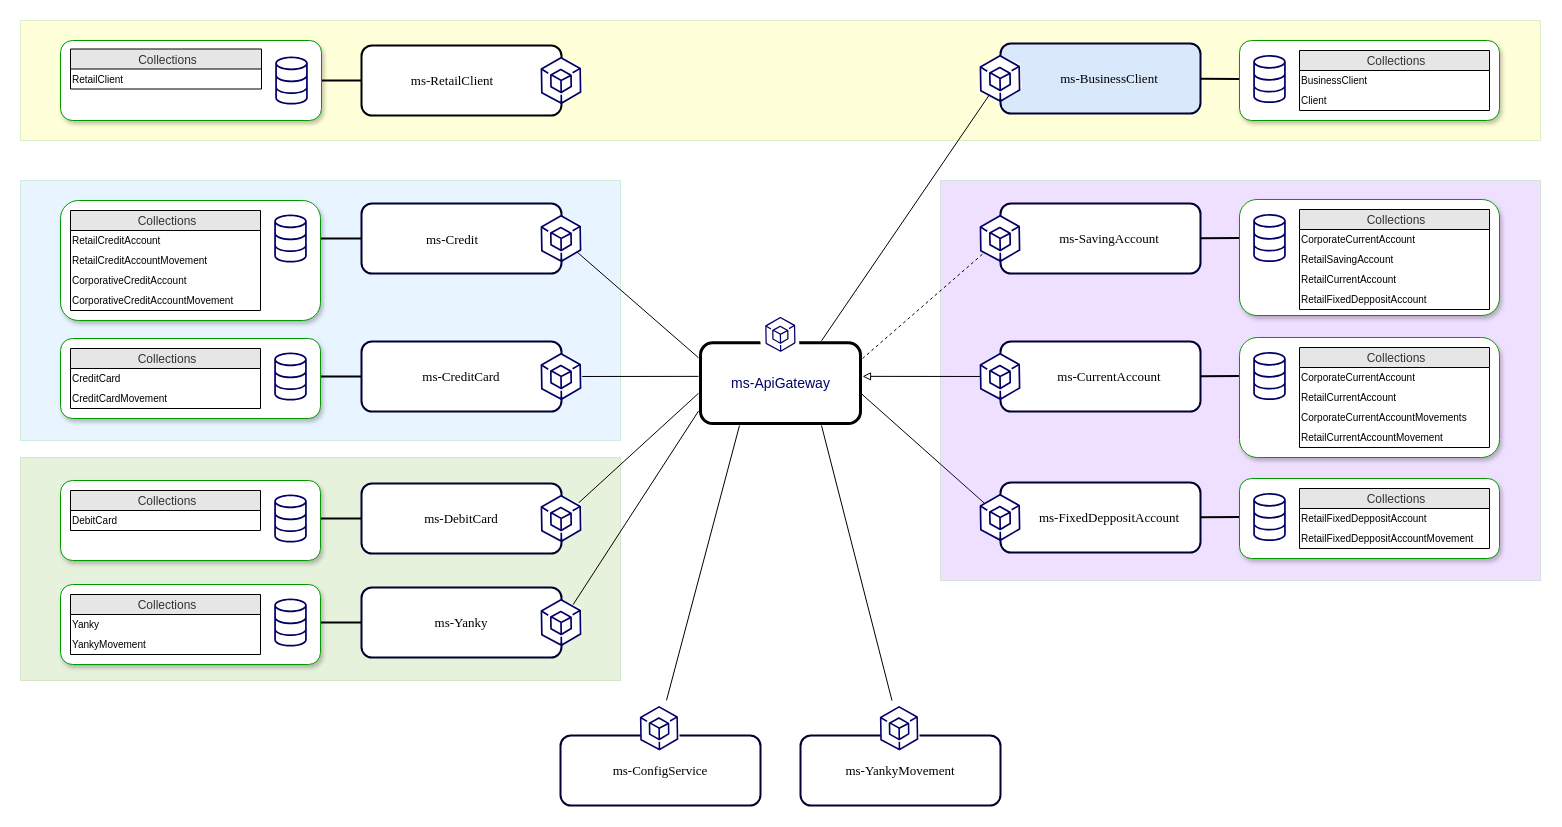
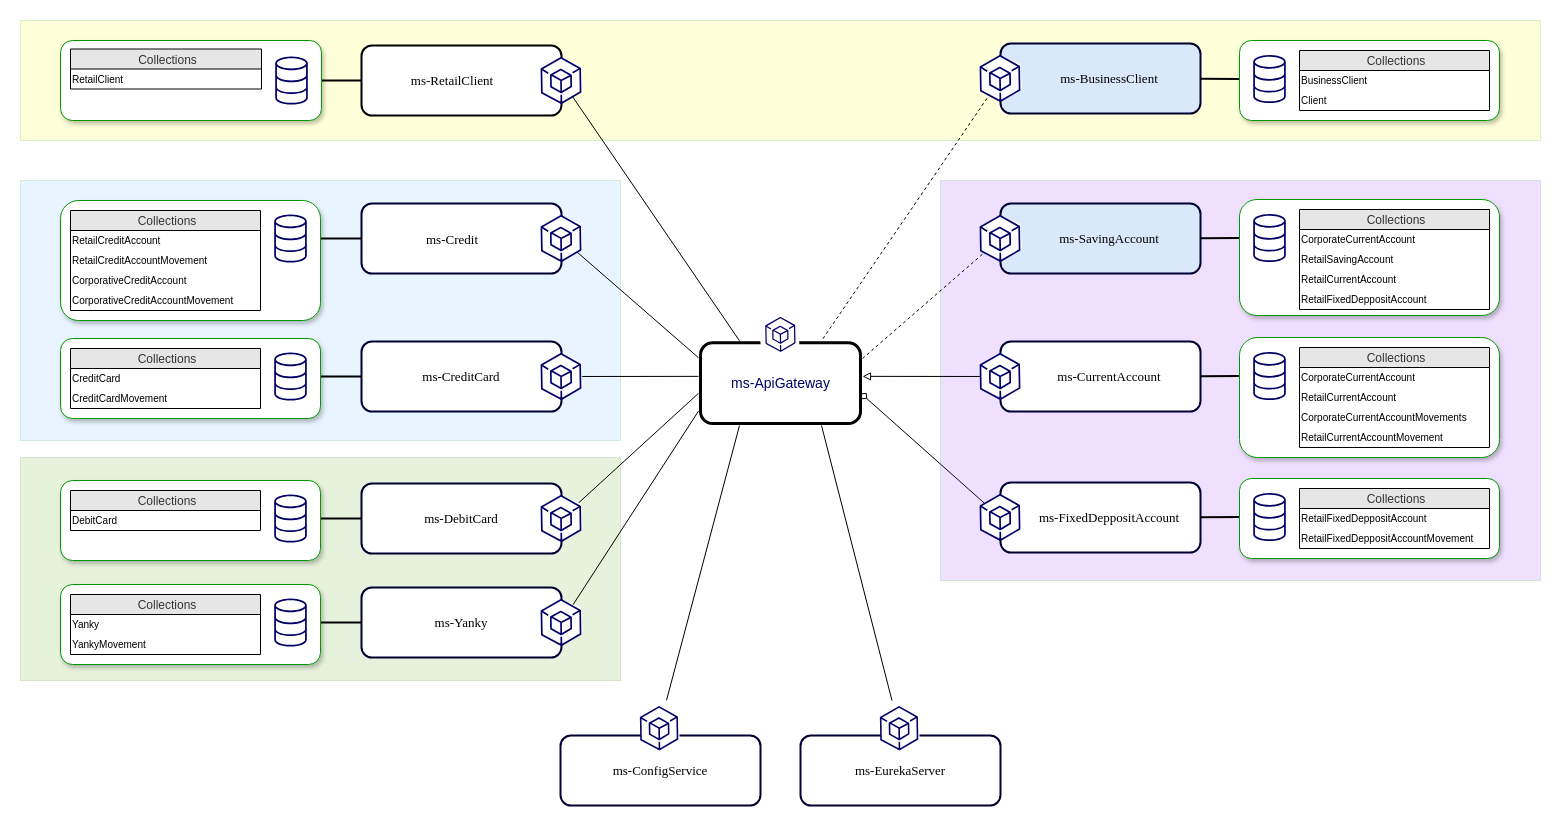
(906, 217) -> (906, 217)
none -> (655, 218)
(1101, 239) -> (1101, 239)
(865, 397) -> (867, 399)
(901, 771) -> (901, 771)
